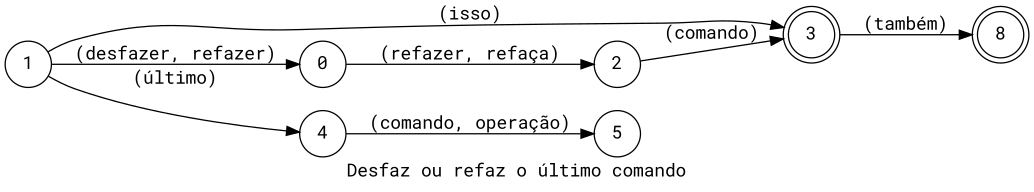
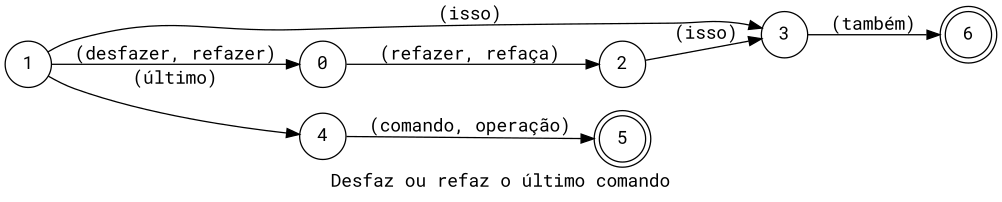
(712, 34) -> (706, 34)
(812, 35) -> (785, 35)
(1001, 35) -> (968, 35)
(617, 134) -> (622, 139)
